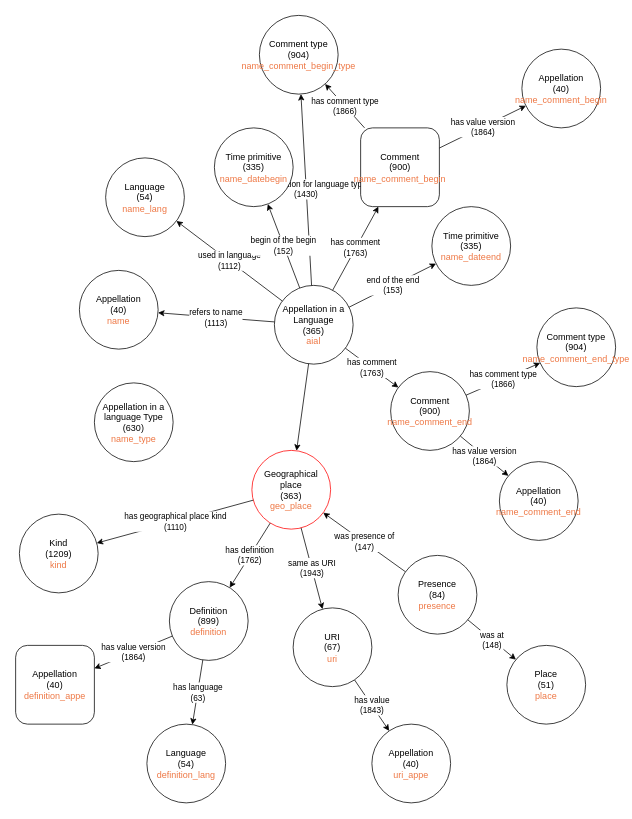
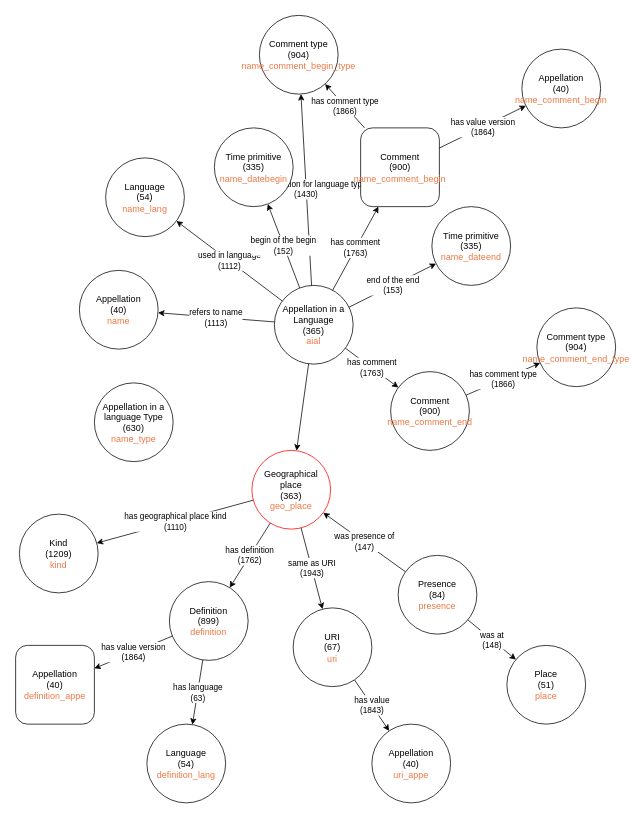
(483, 455) -> none
(539, 501) -> none
